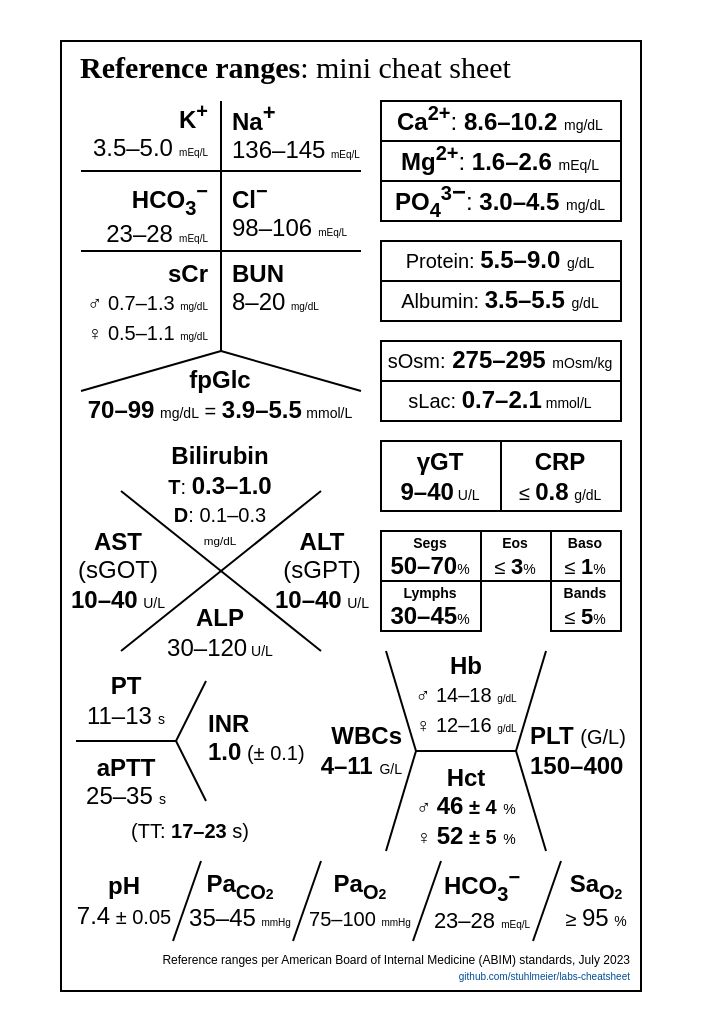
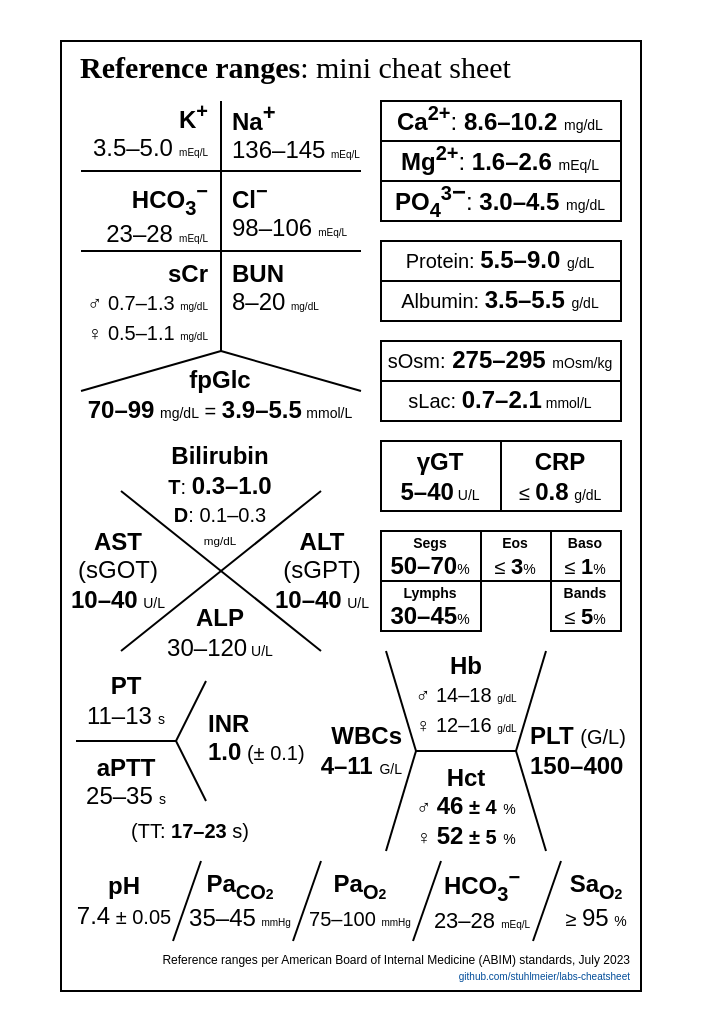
(441, 477) -> (441, 477)
